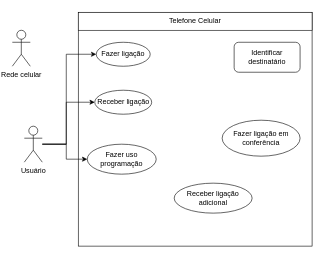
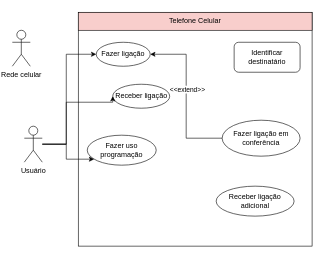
(195, 21) -> (195, 21)
none -> (186, 90)
(123, 102) -> (141, 96)
(122, 159) -> (122, 150)
(213, 198) -> (255, 201)
